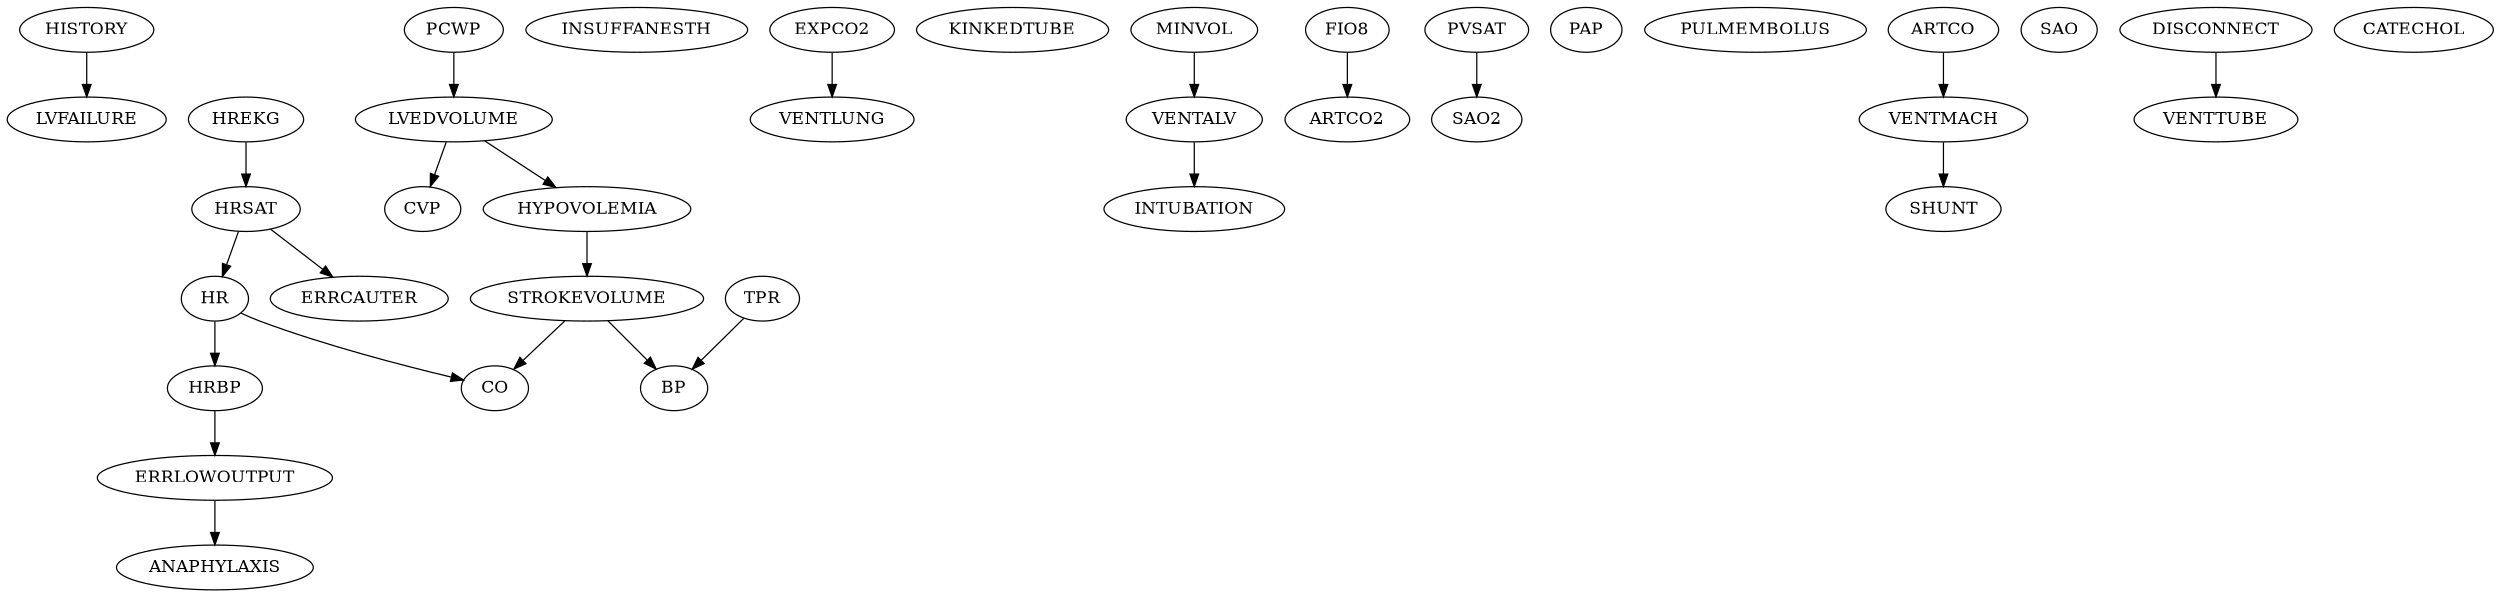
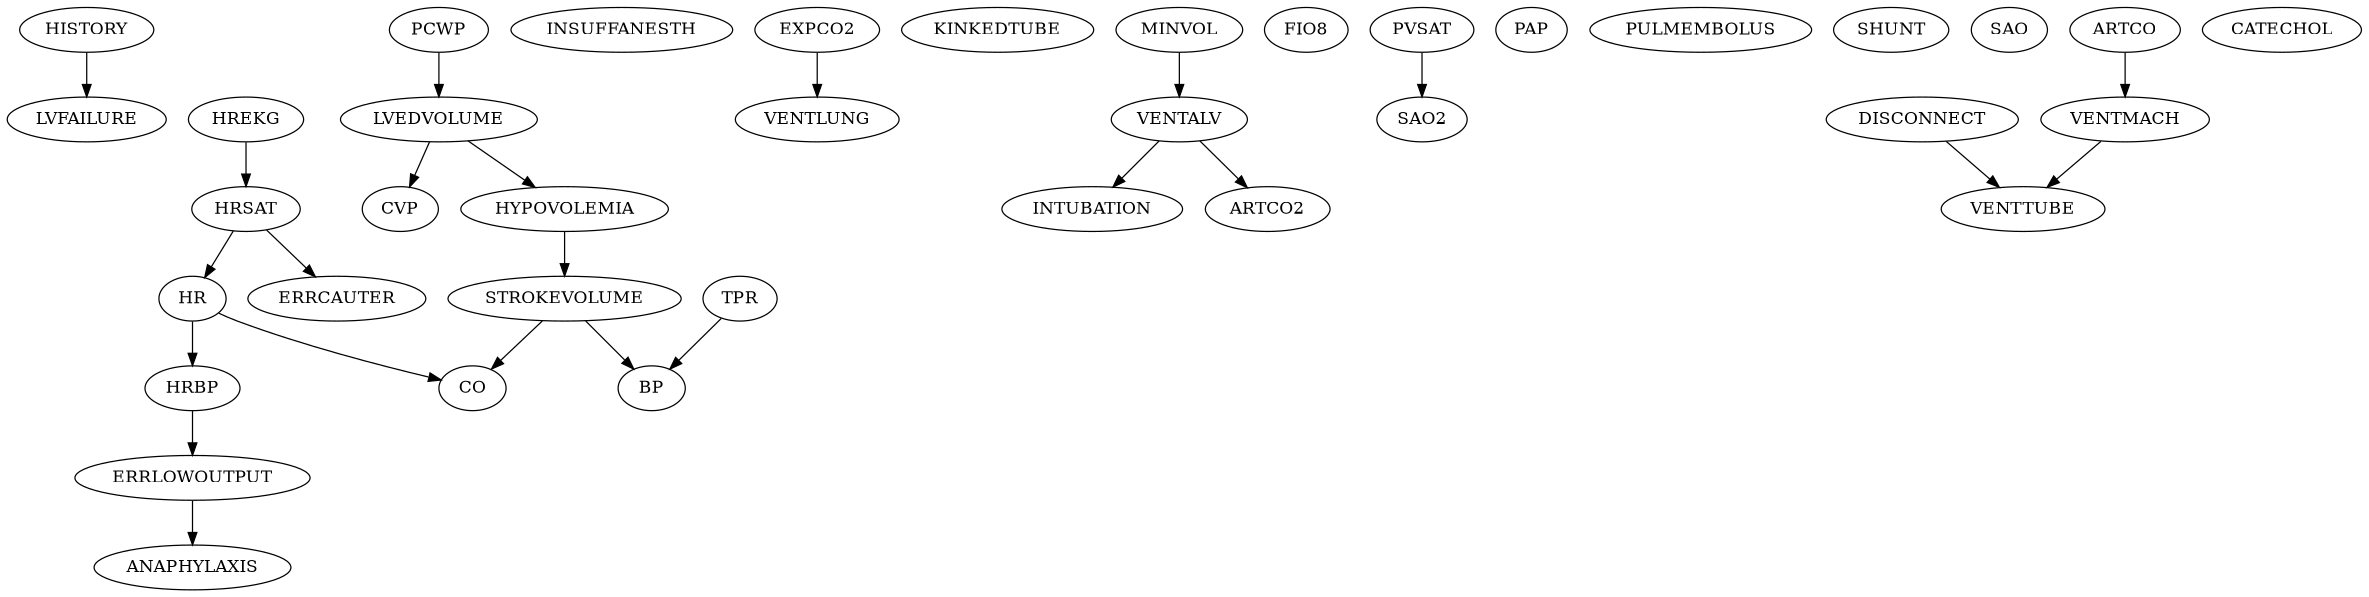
(1347, 69) -> (1219, 160)
(1943, 158) -> (2079, 160)
